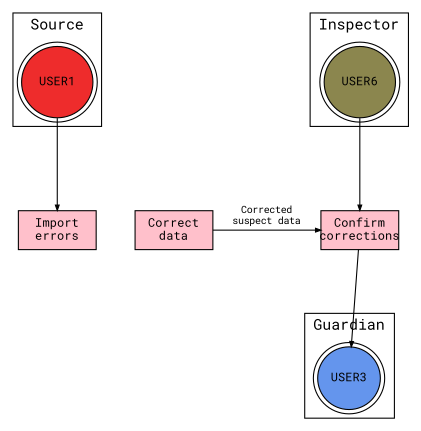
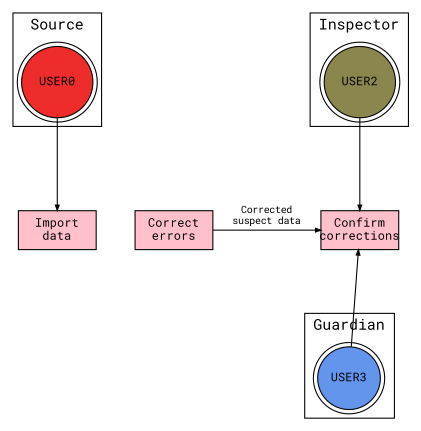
(57, 82) -> (57, 82)
(360, 82) -> (360, 82)
(57, 230) -> (57, 230)
(174, 230) -> (174, 230)
(355, 295) -> (355, 301)
